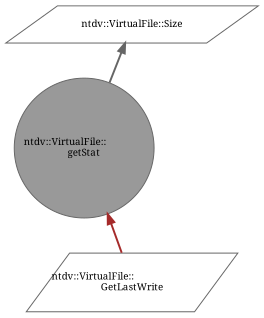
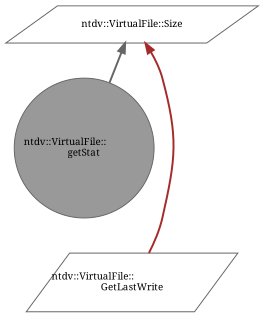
(116, 238) -> (173, 152)
